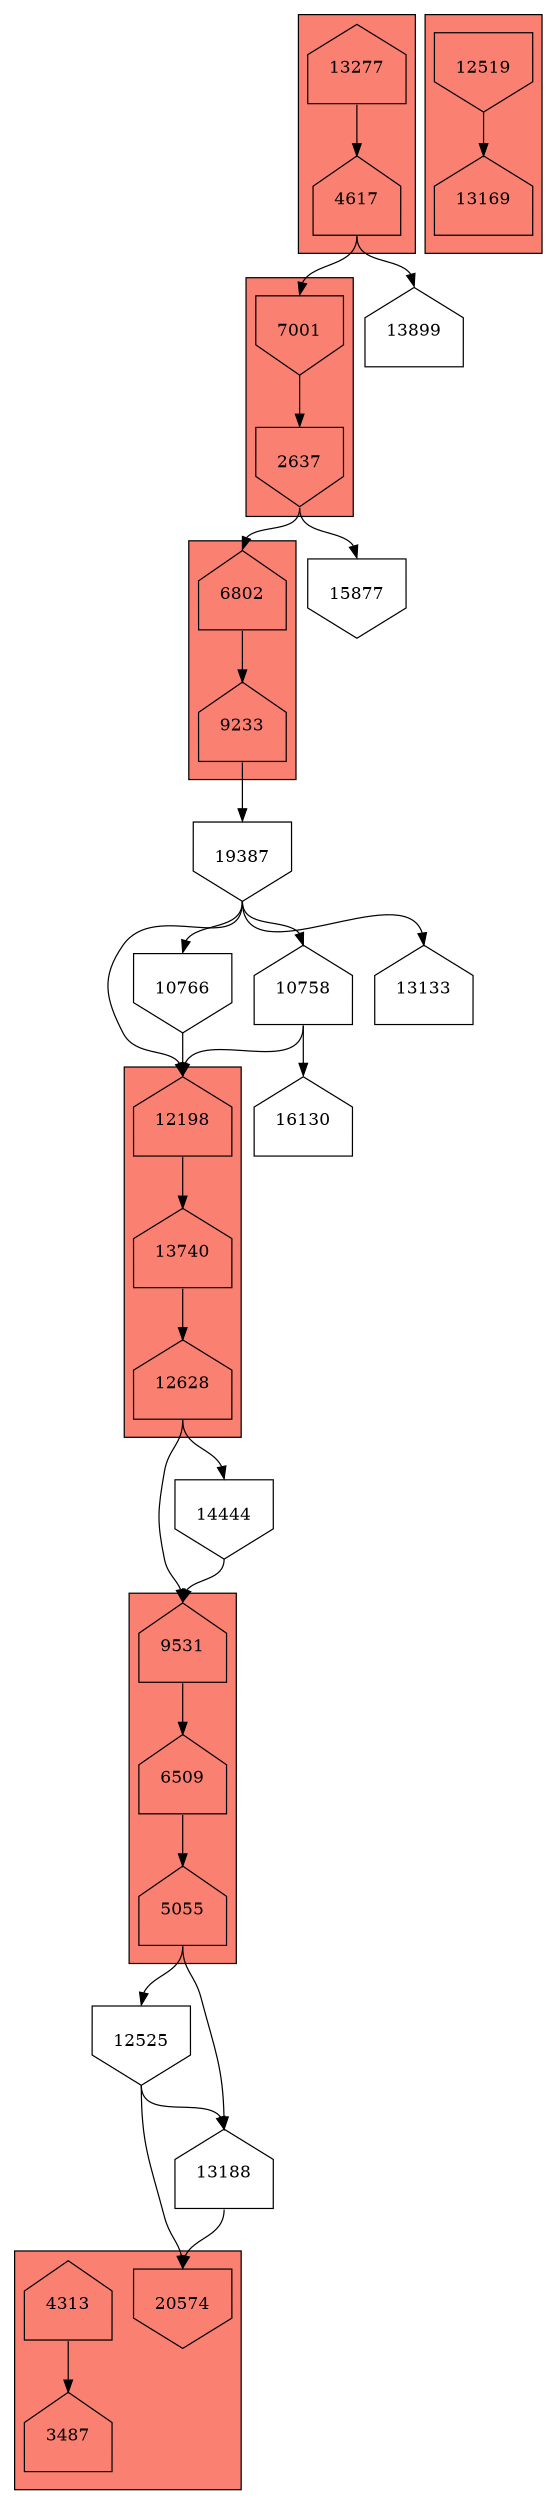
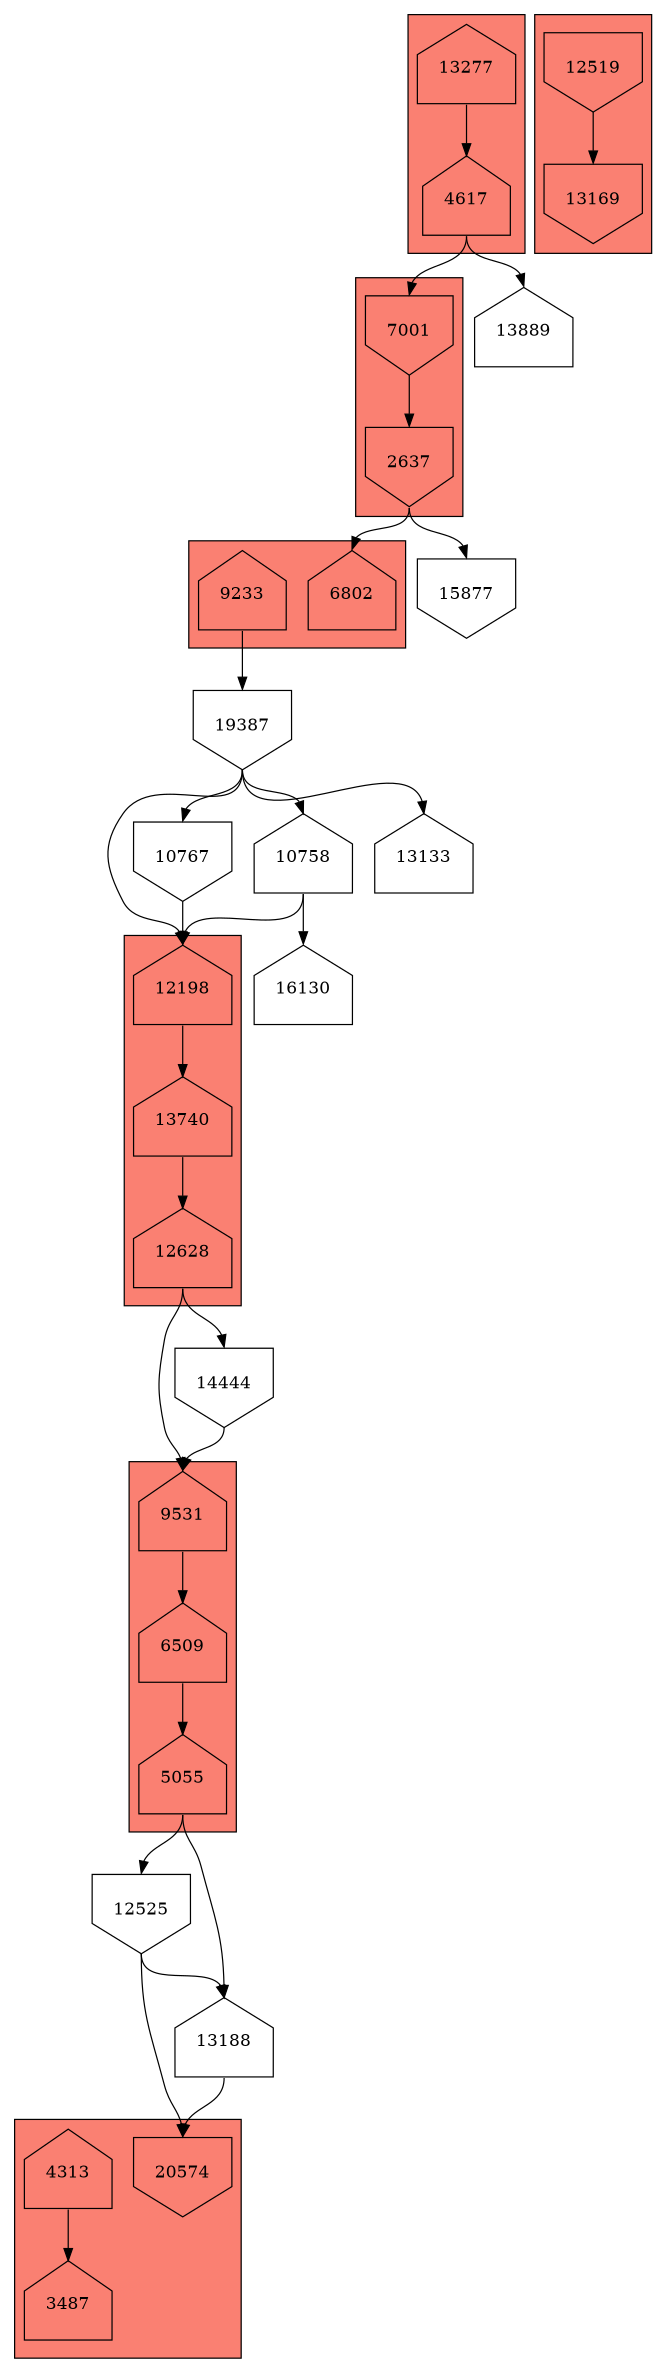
(484, 200) -> (593, 200)
(414, 331) -> (524, 331)
(242, 650) -> none
(183, 989) -> (183, 858)
